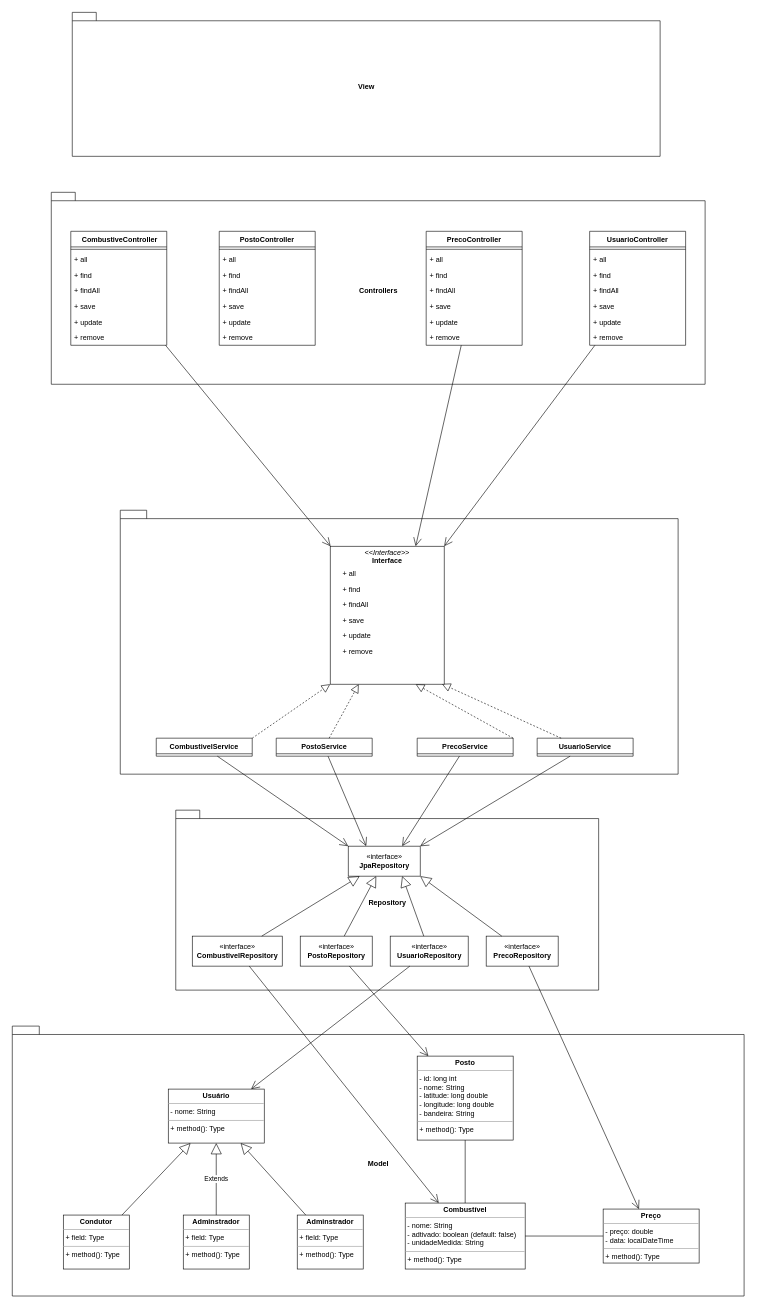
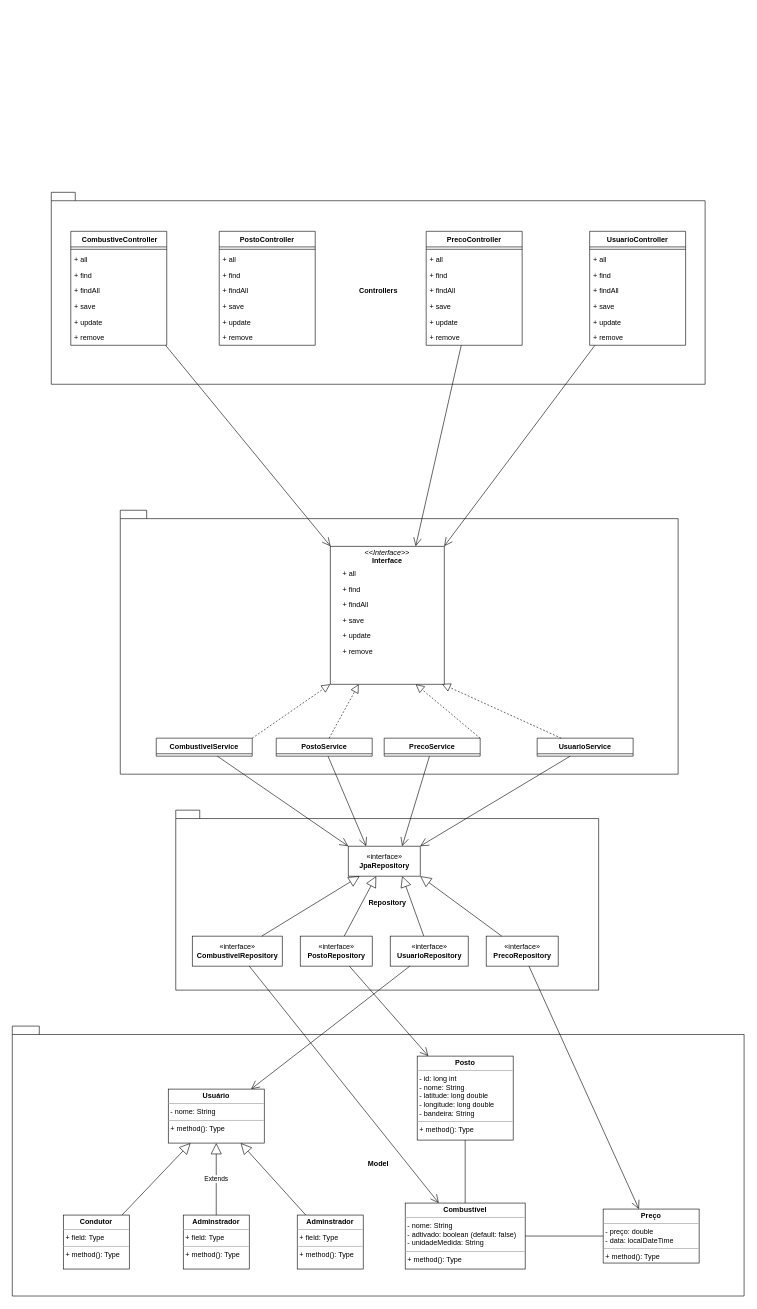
(366, 84) -> none
(465, 747) -> (432, 747)
